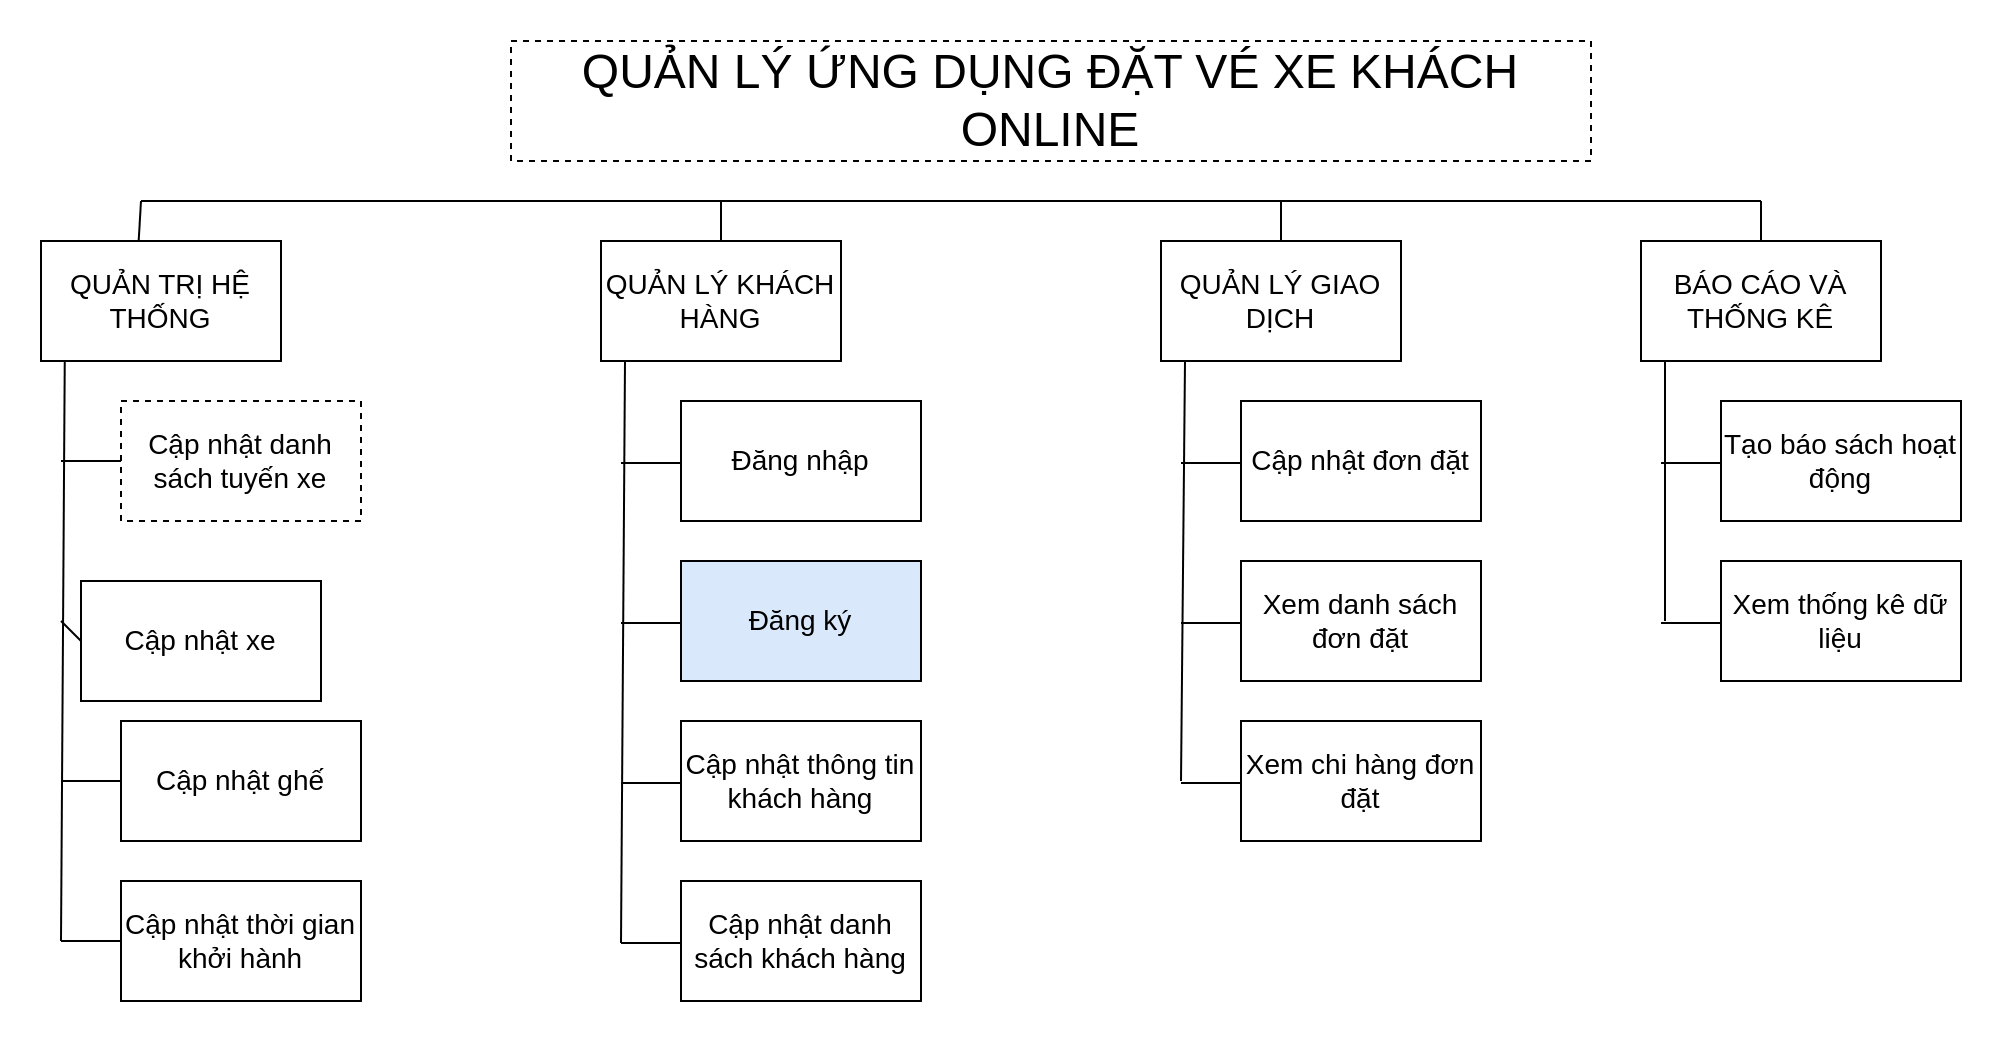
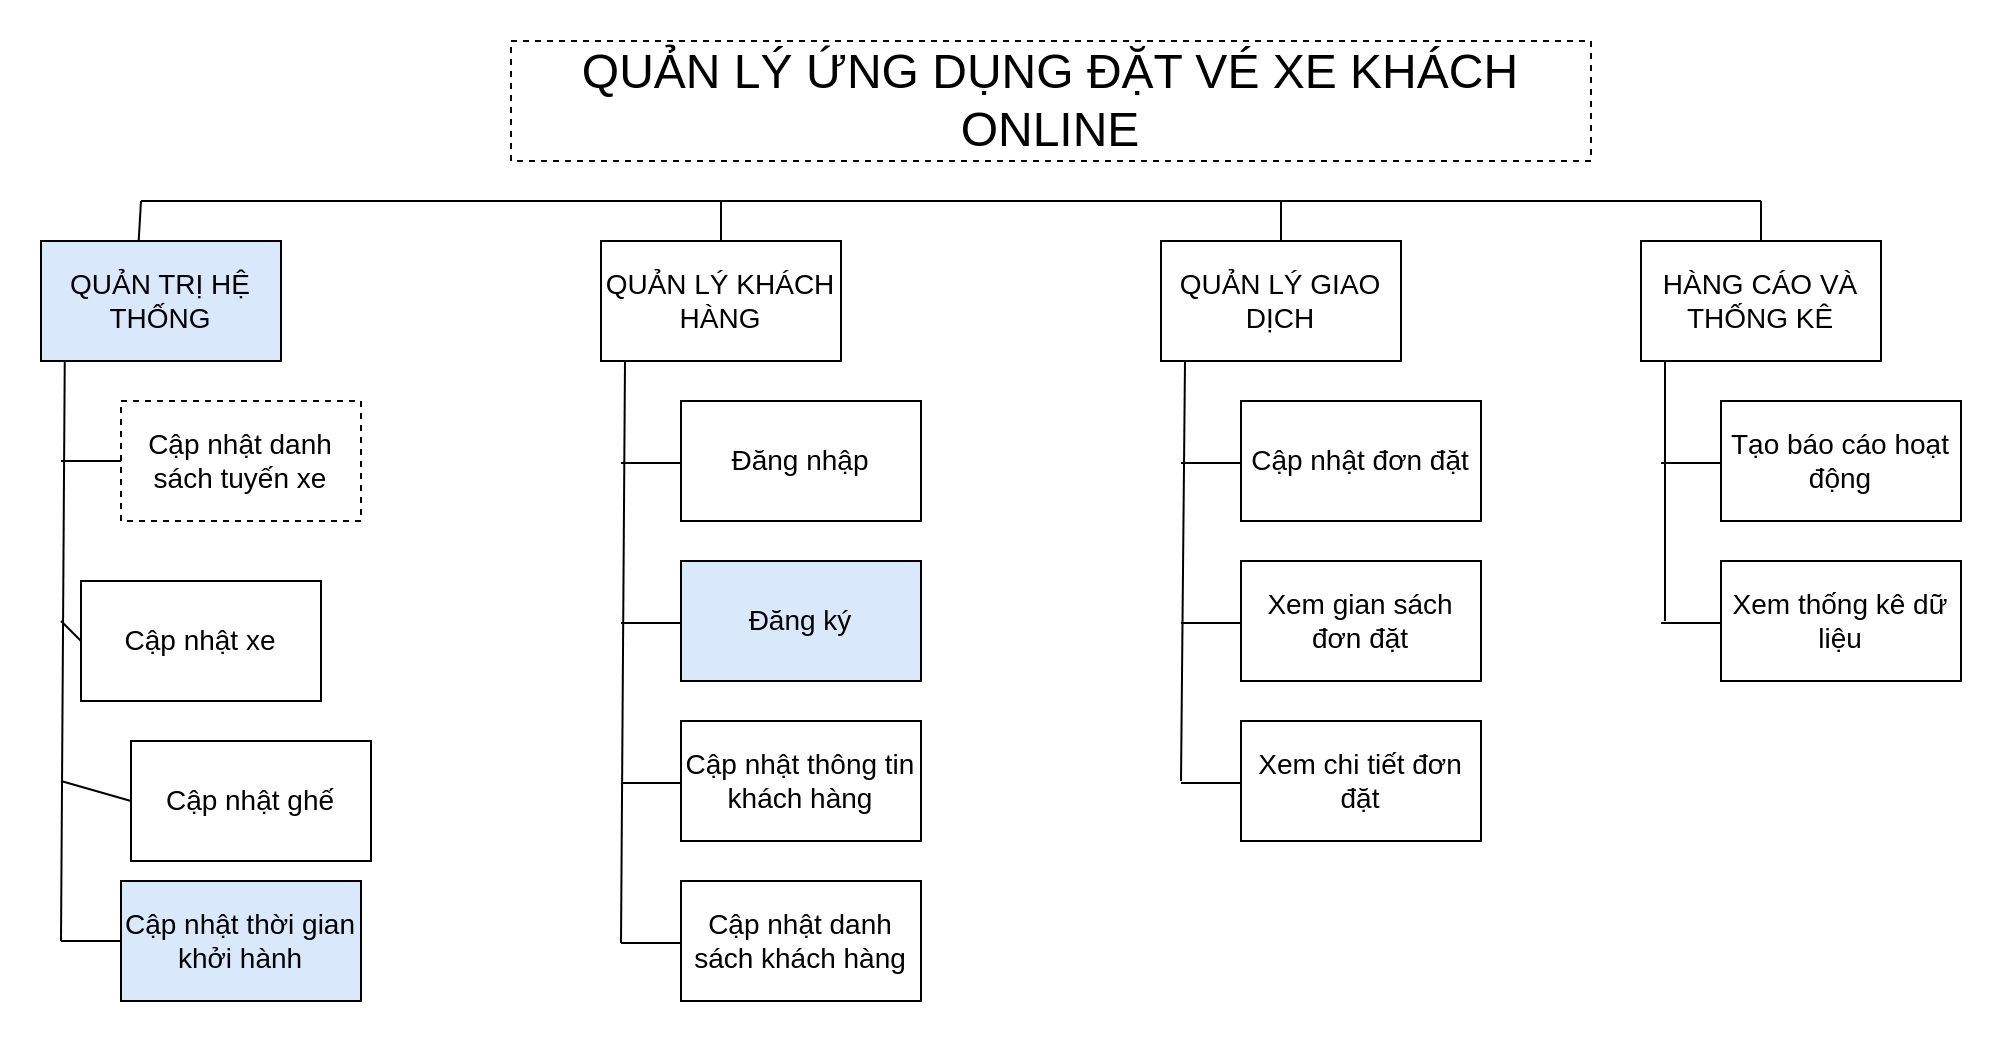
(161, 301) -> (161, 301)
(1761, 301) -> (1761, 301)
(1841, 461) -> (1841, 461)
(1361, 621) -> (1361, 621)
(241, 781) -> (251, 801)
(1361, 781) -> (1361, 781)
(241, 941) -> (241, 941)
